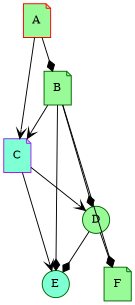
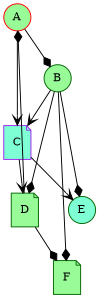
(37, 21) -> (17, 17)
(58, 88) -> (58, 78)
(96, 220) -> (25, 210)
(79, 247) -> (21, 122)
